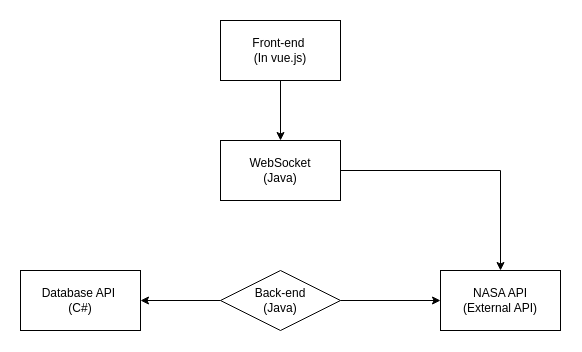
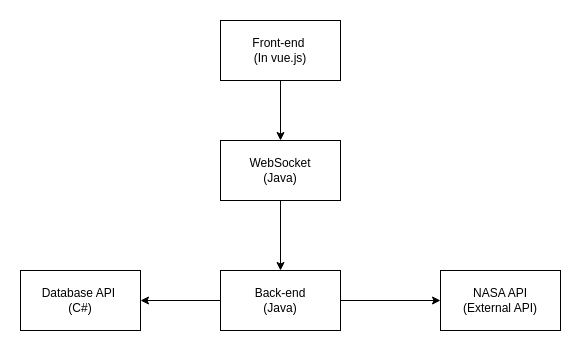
(467, 171) -> (281, 232)
(281, 301) -> (281, 301)
